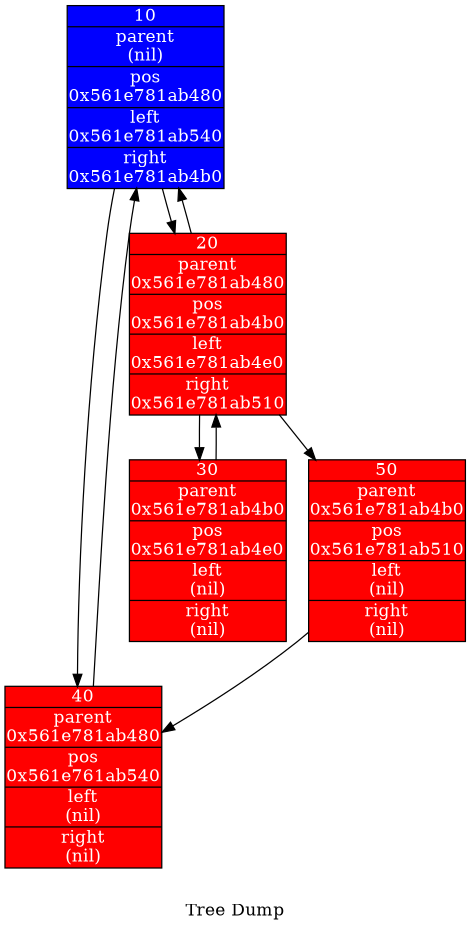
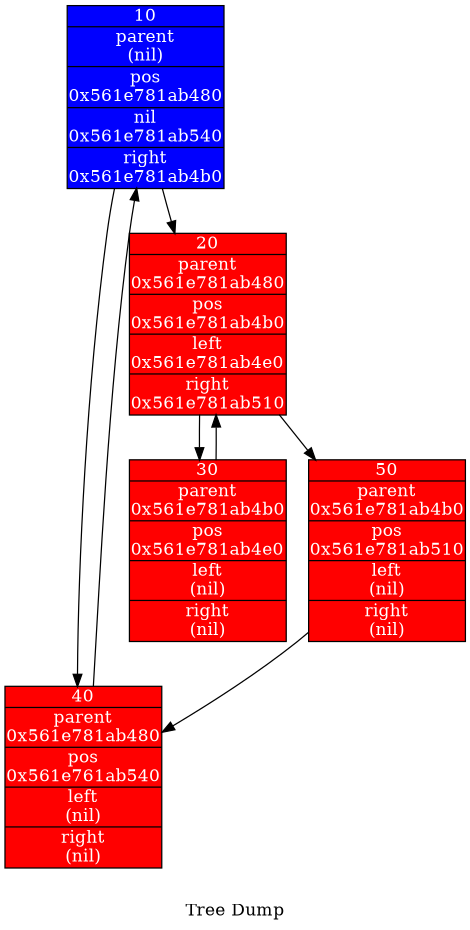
(146, 118) -> (146, 118)
(187, 217) -> none
